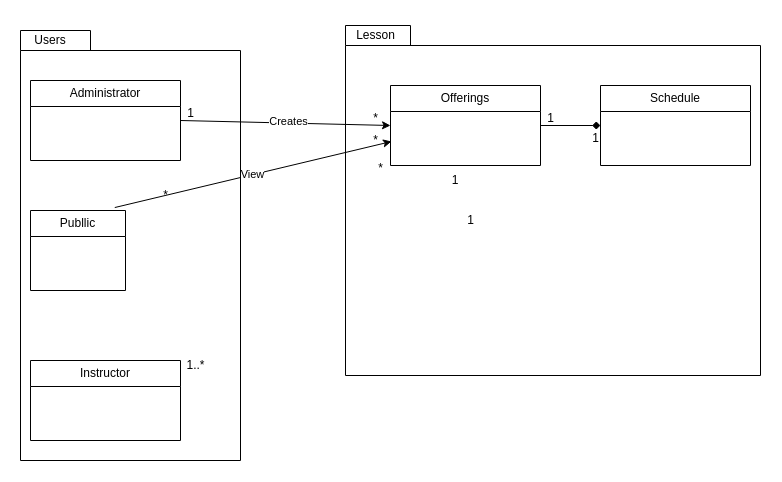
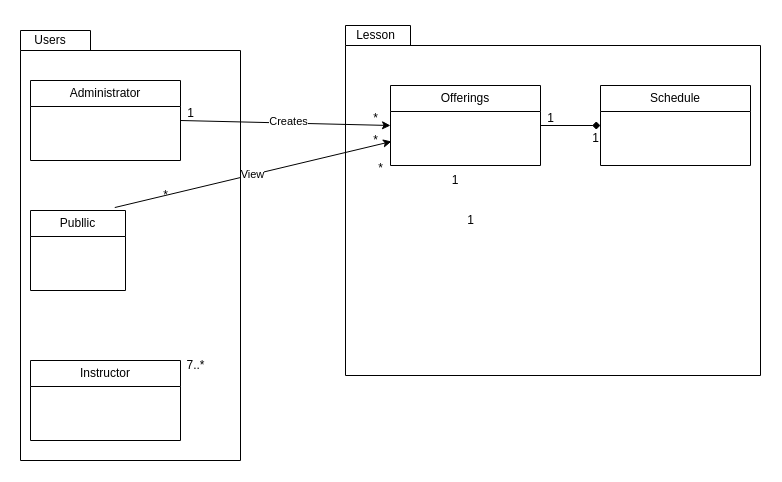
(196, 366) -> (196, 366)
